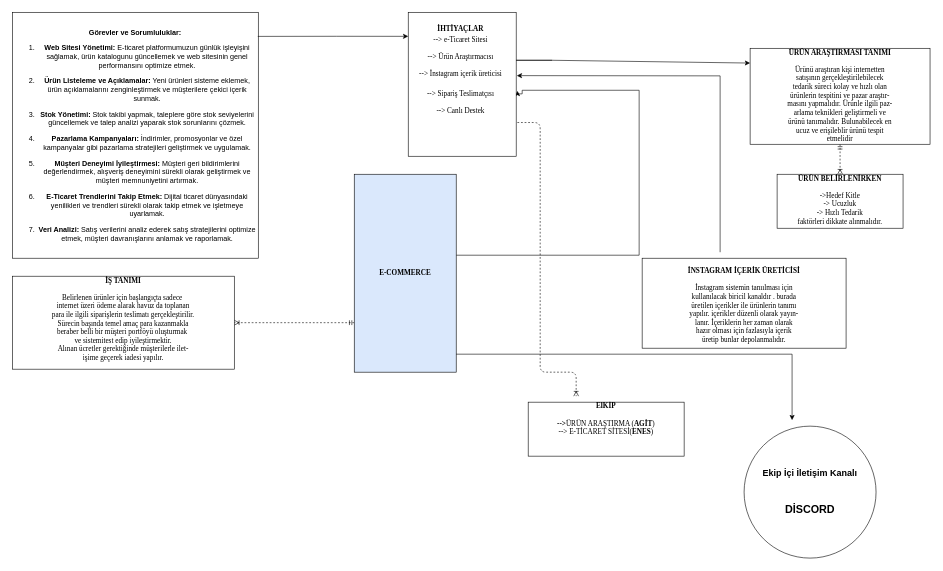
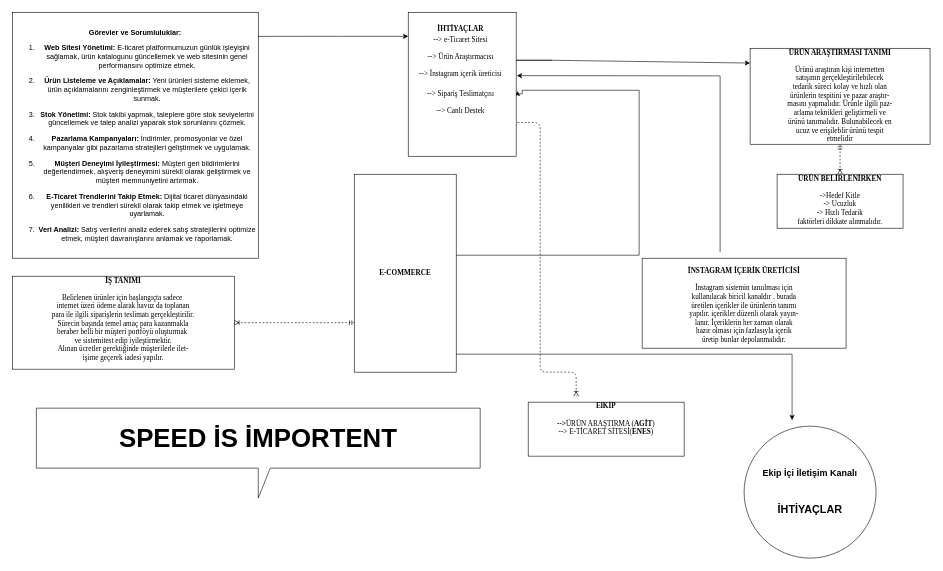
(405, 273) -> (405, 273)
none -> (258, 453)
(810, 492) -> (810, 492)
